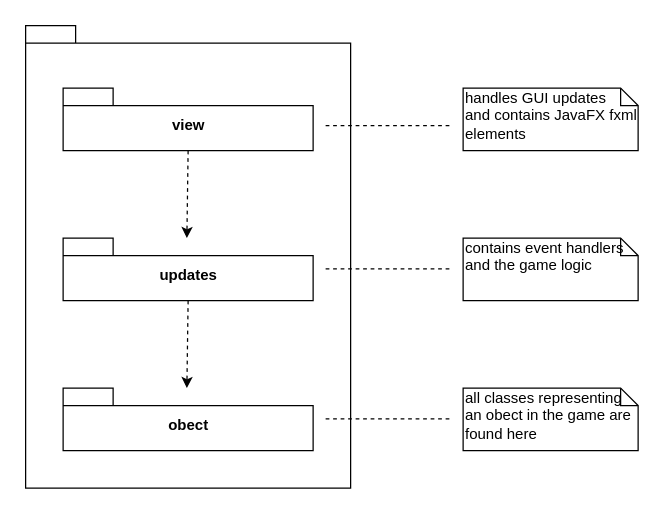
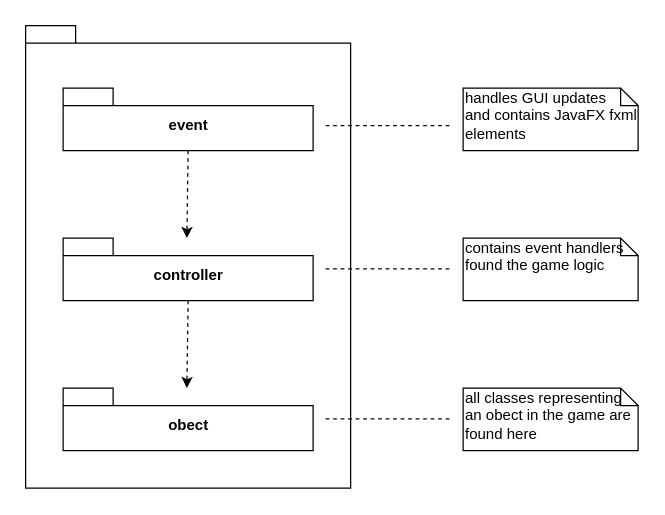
(189, 126) -> (189, 126)
(552, 257) -> (552, 257)
(189, 276) -> (189, 276)
